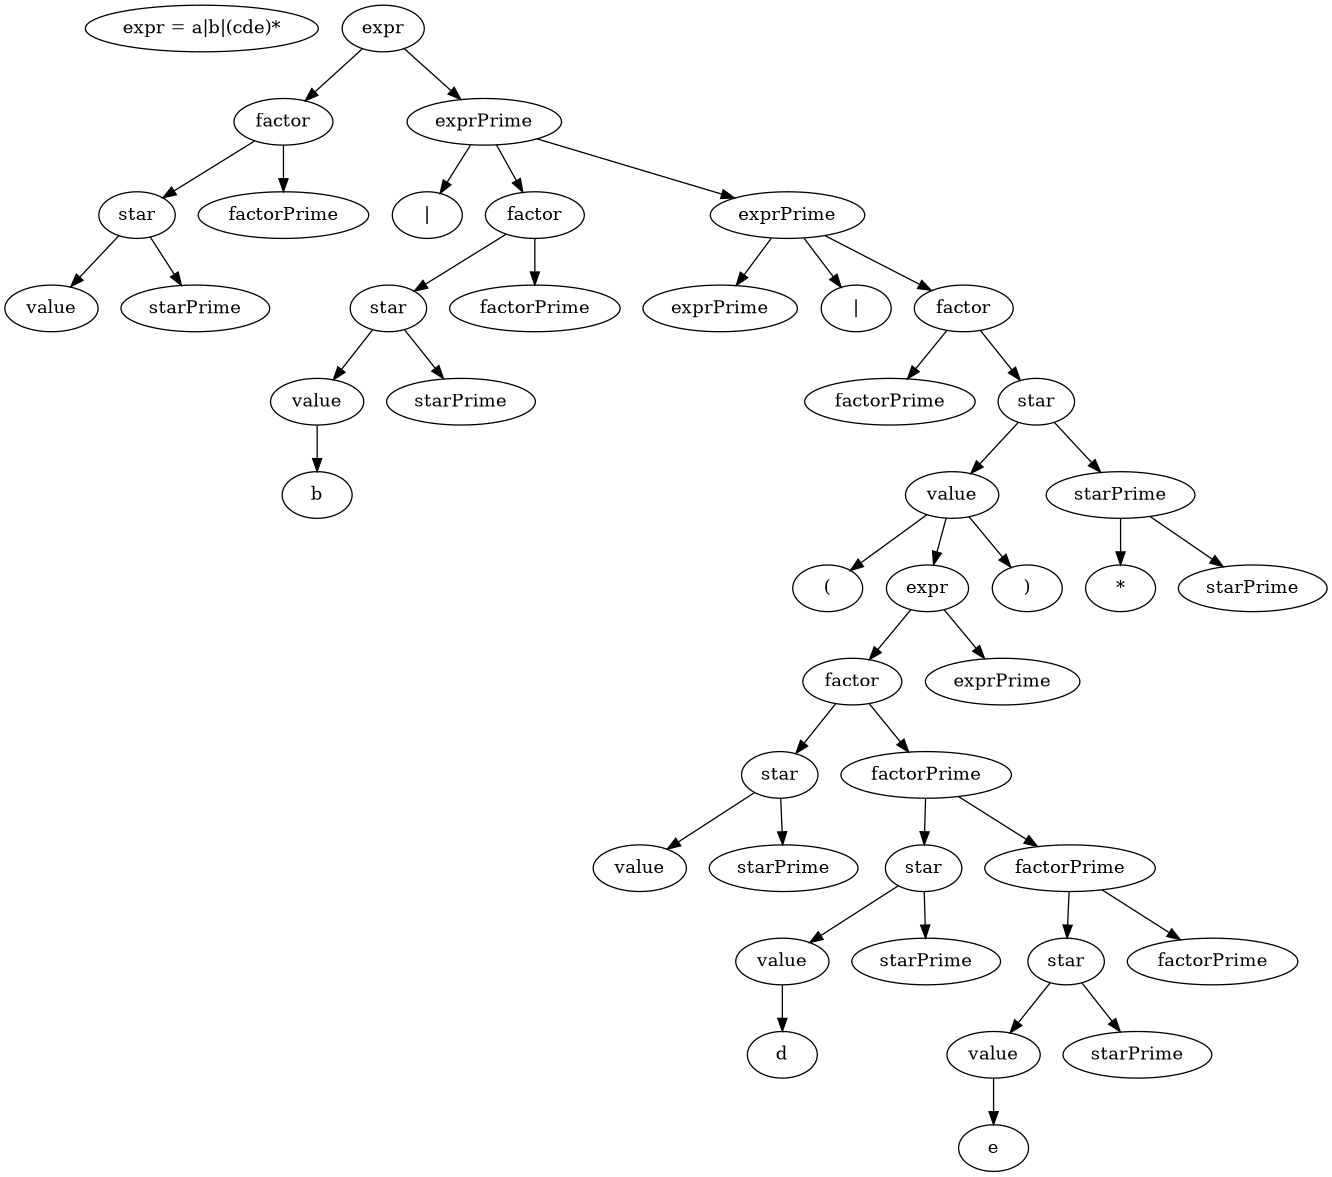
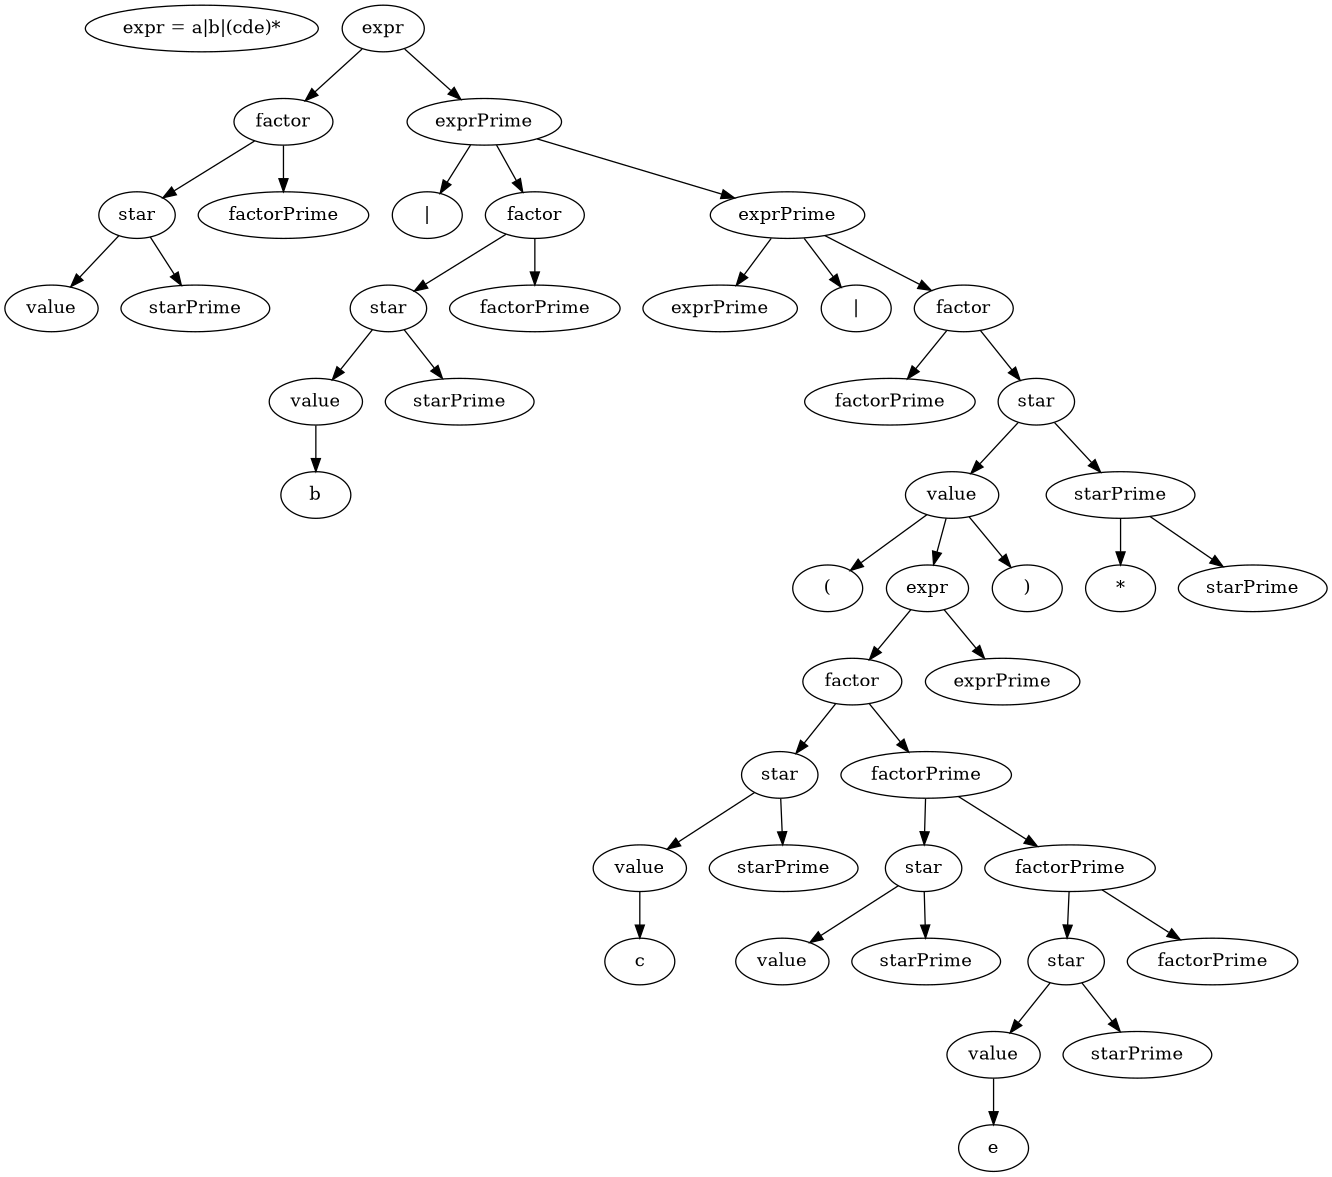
none -> (640, 962)
(782, 1055) -> none
